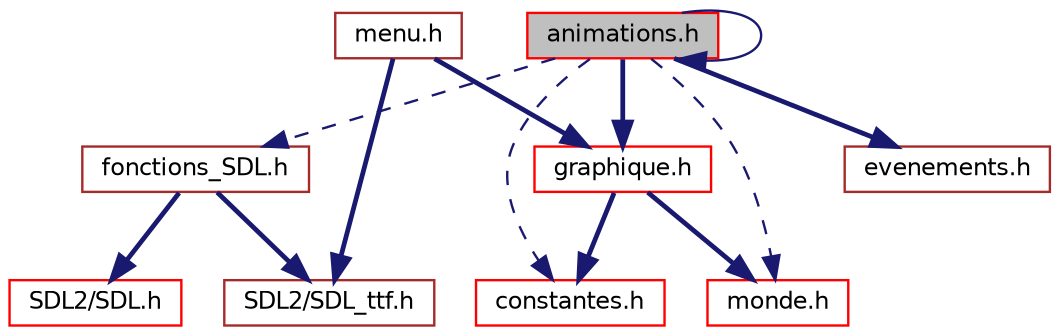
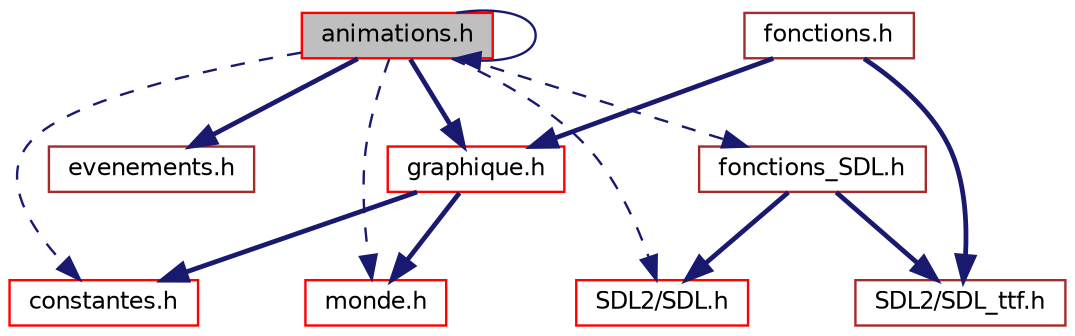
(398, 36) -> (829, 36)
none -> (585, 145)
